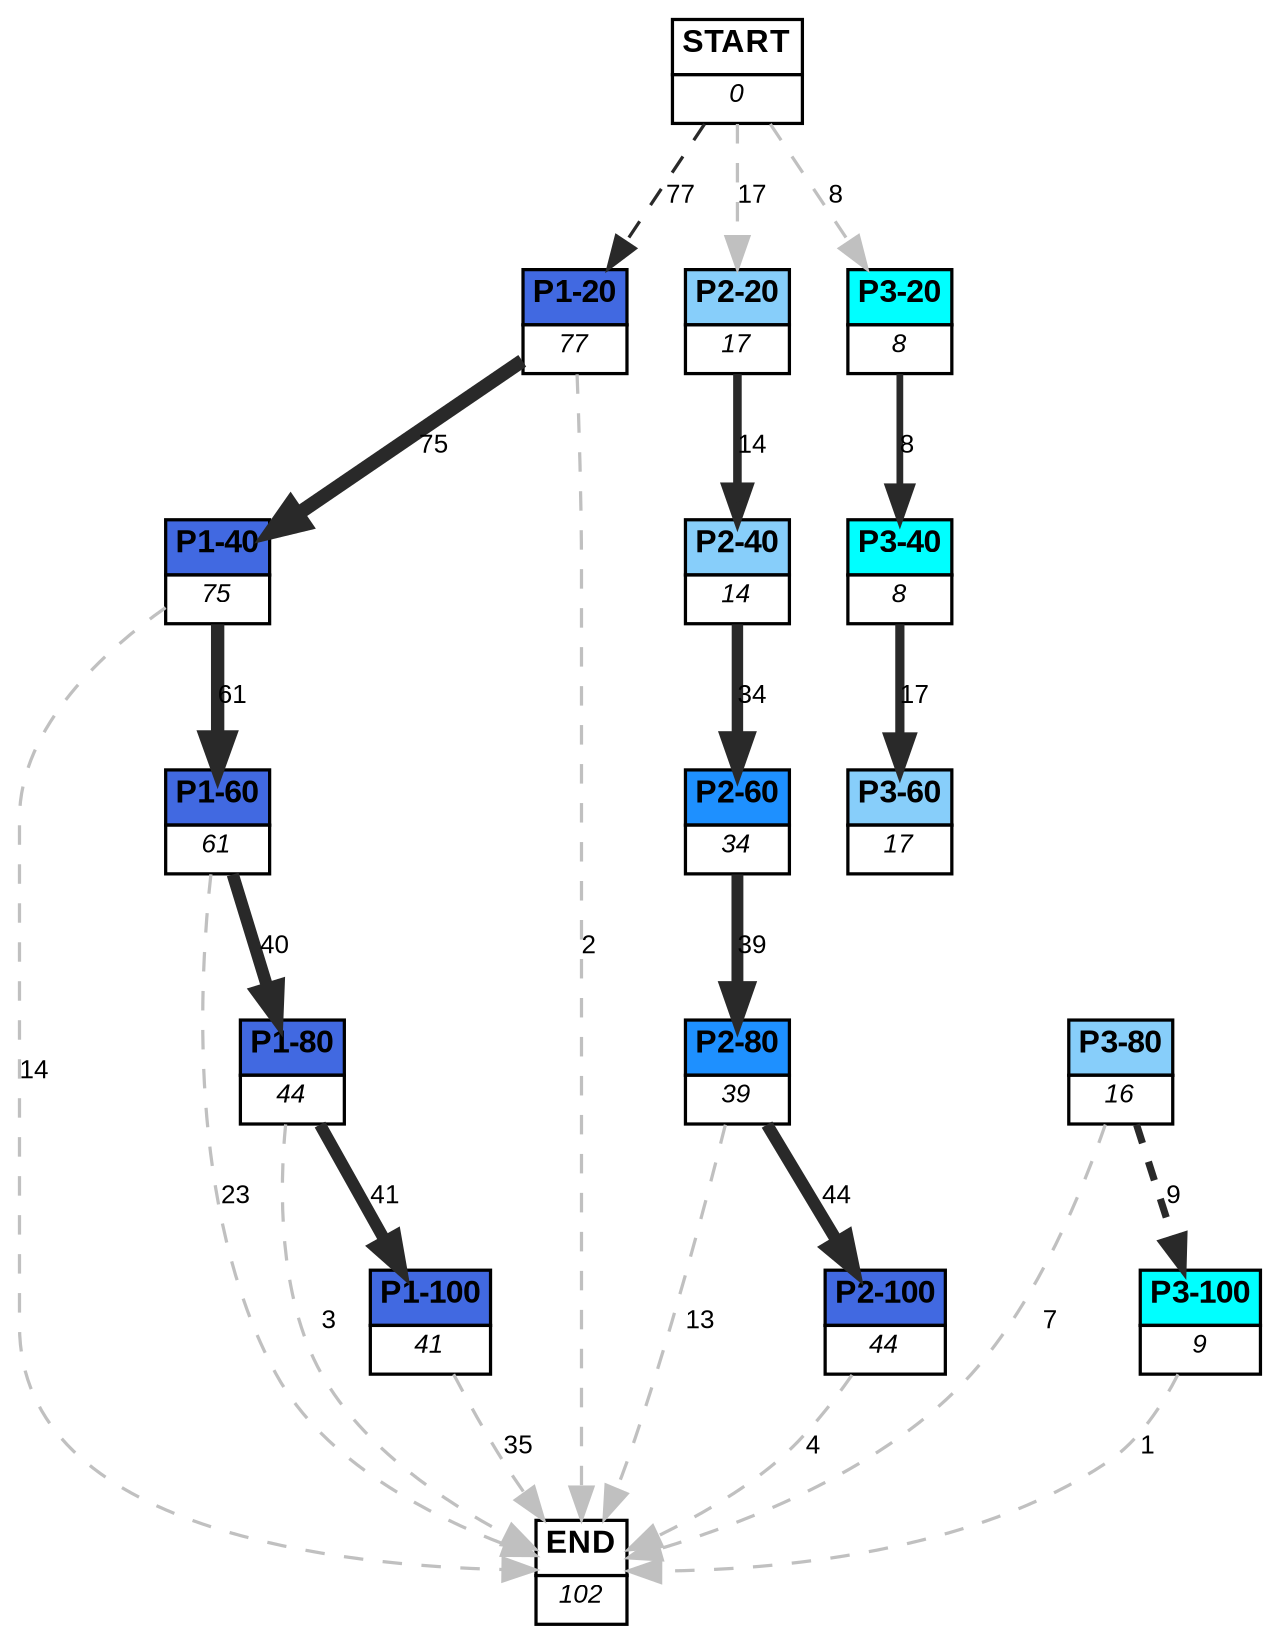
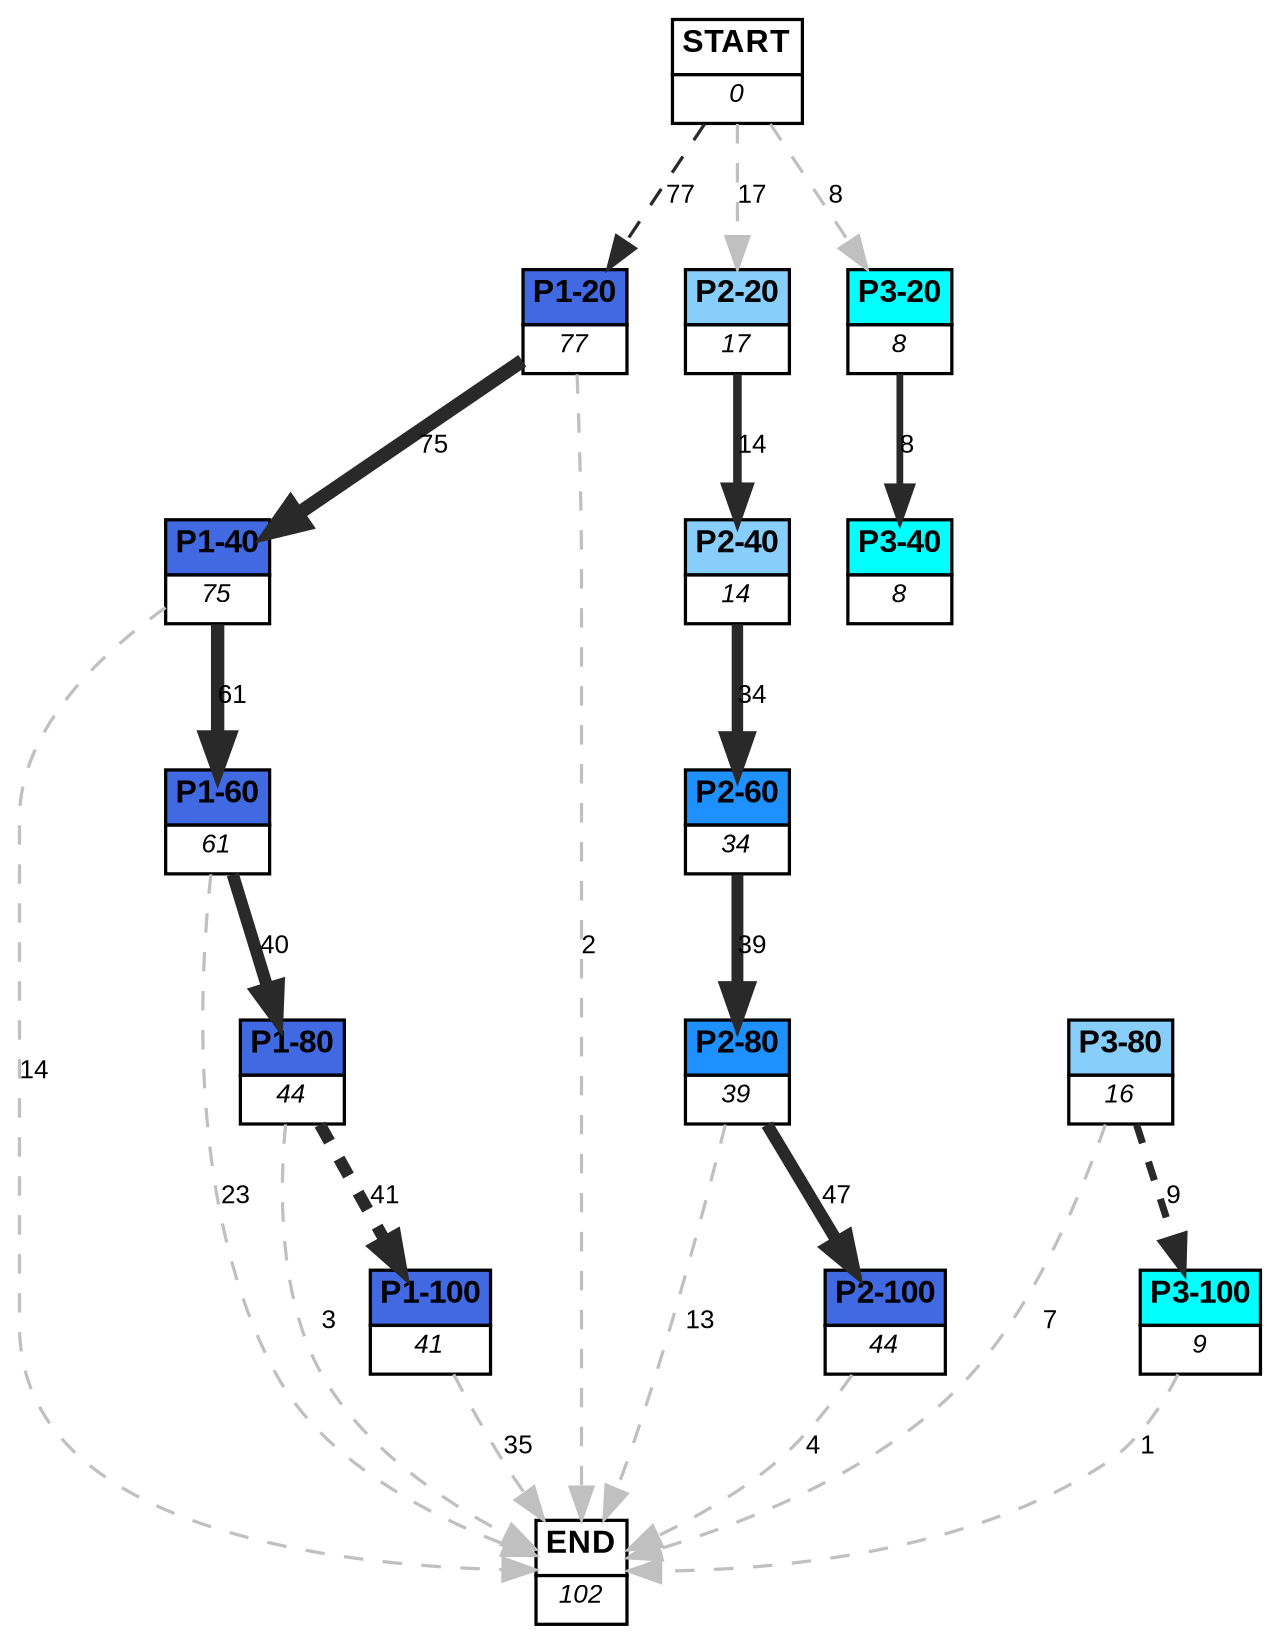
(900, 822) -> none
(353, 1183) -> (353, 1183)
(838, 1197) -> (838, 1197)
